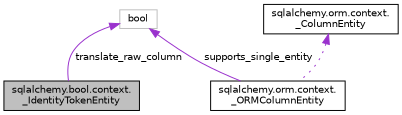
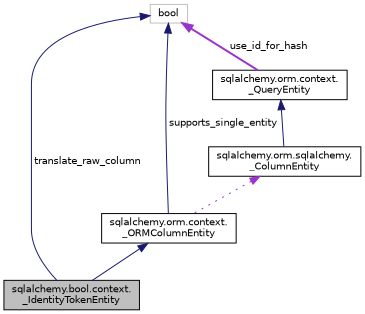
(331, 19) -> (285, 162)
(78, 46) -> (31, 116)
(197, 61) -> (166, 123)
none -> (280, 85)
none -> (116, 265)
